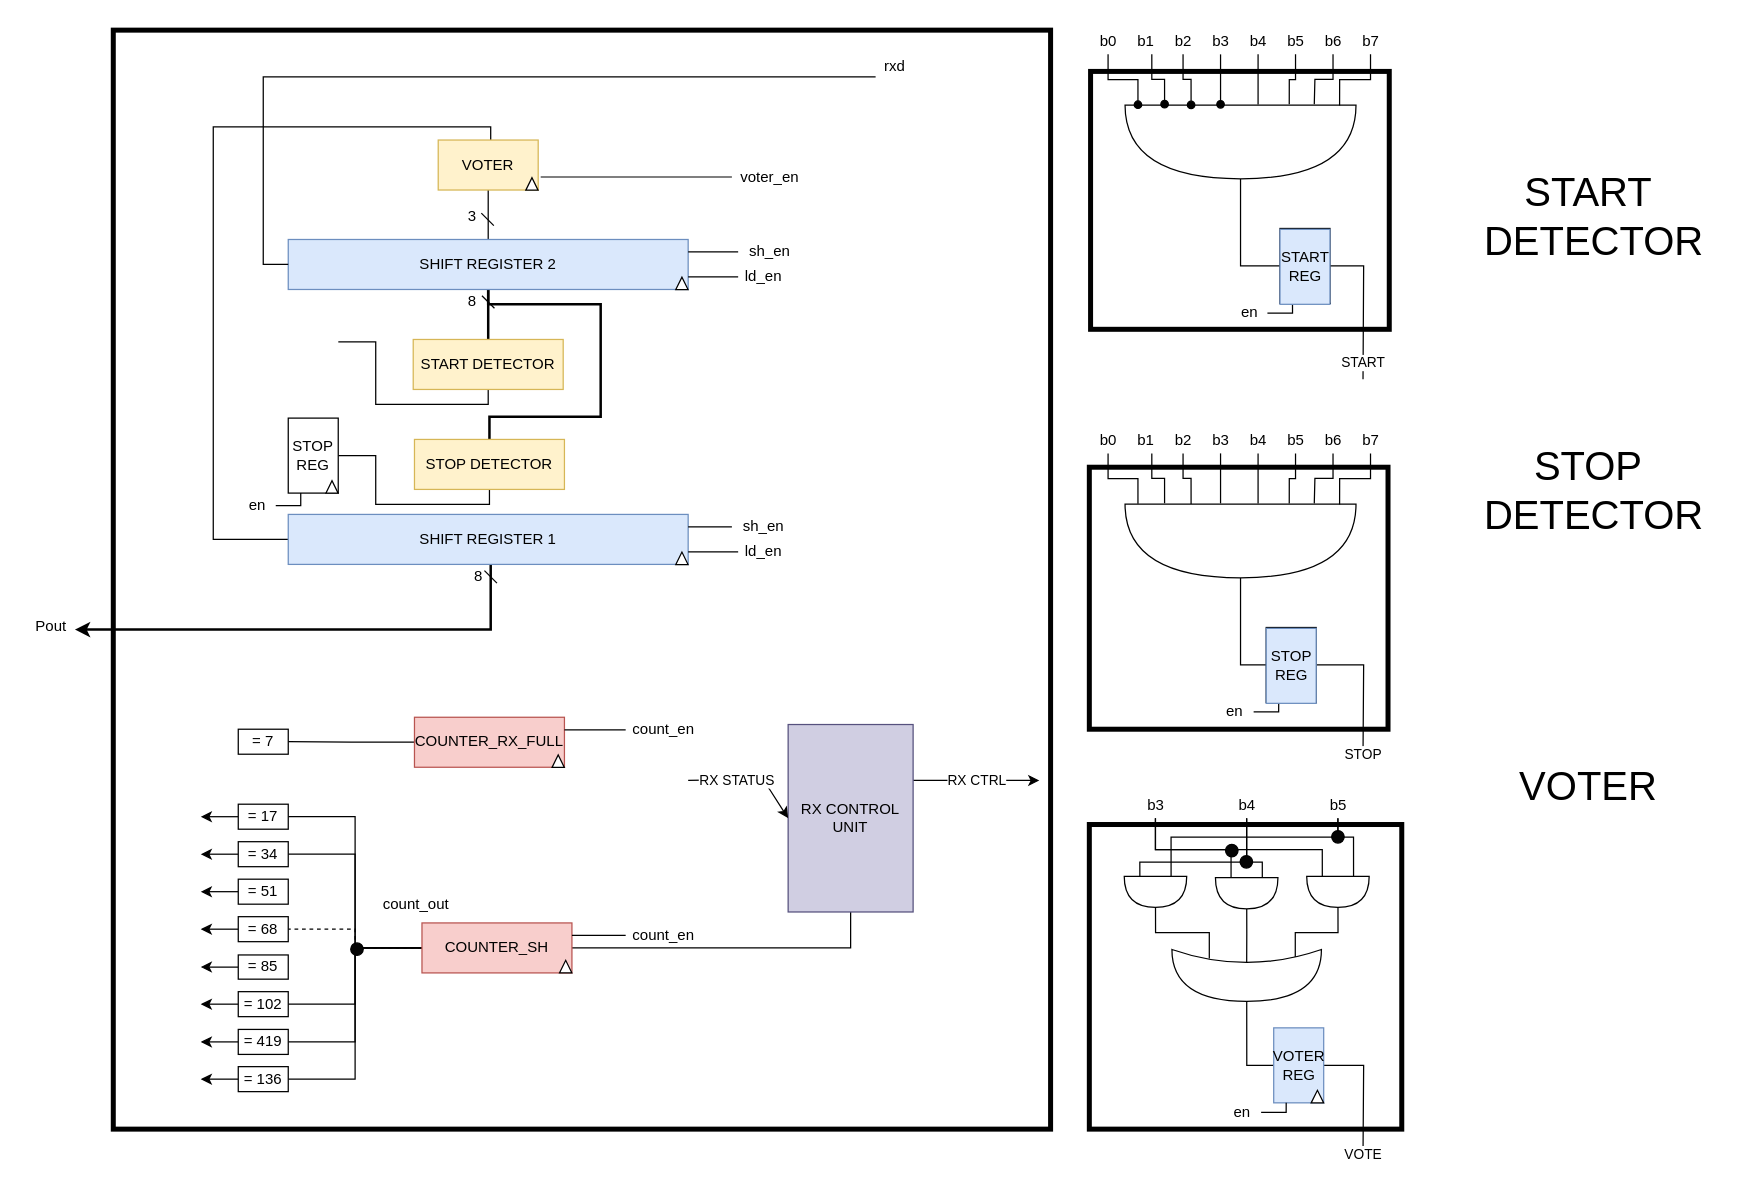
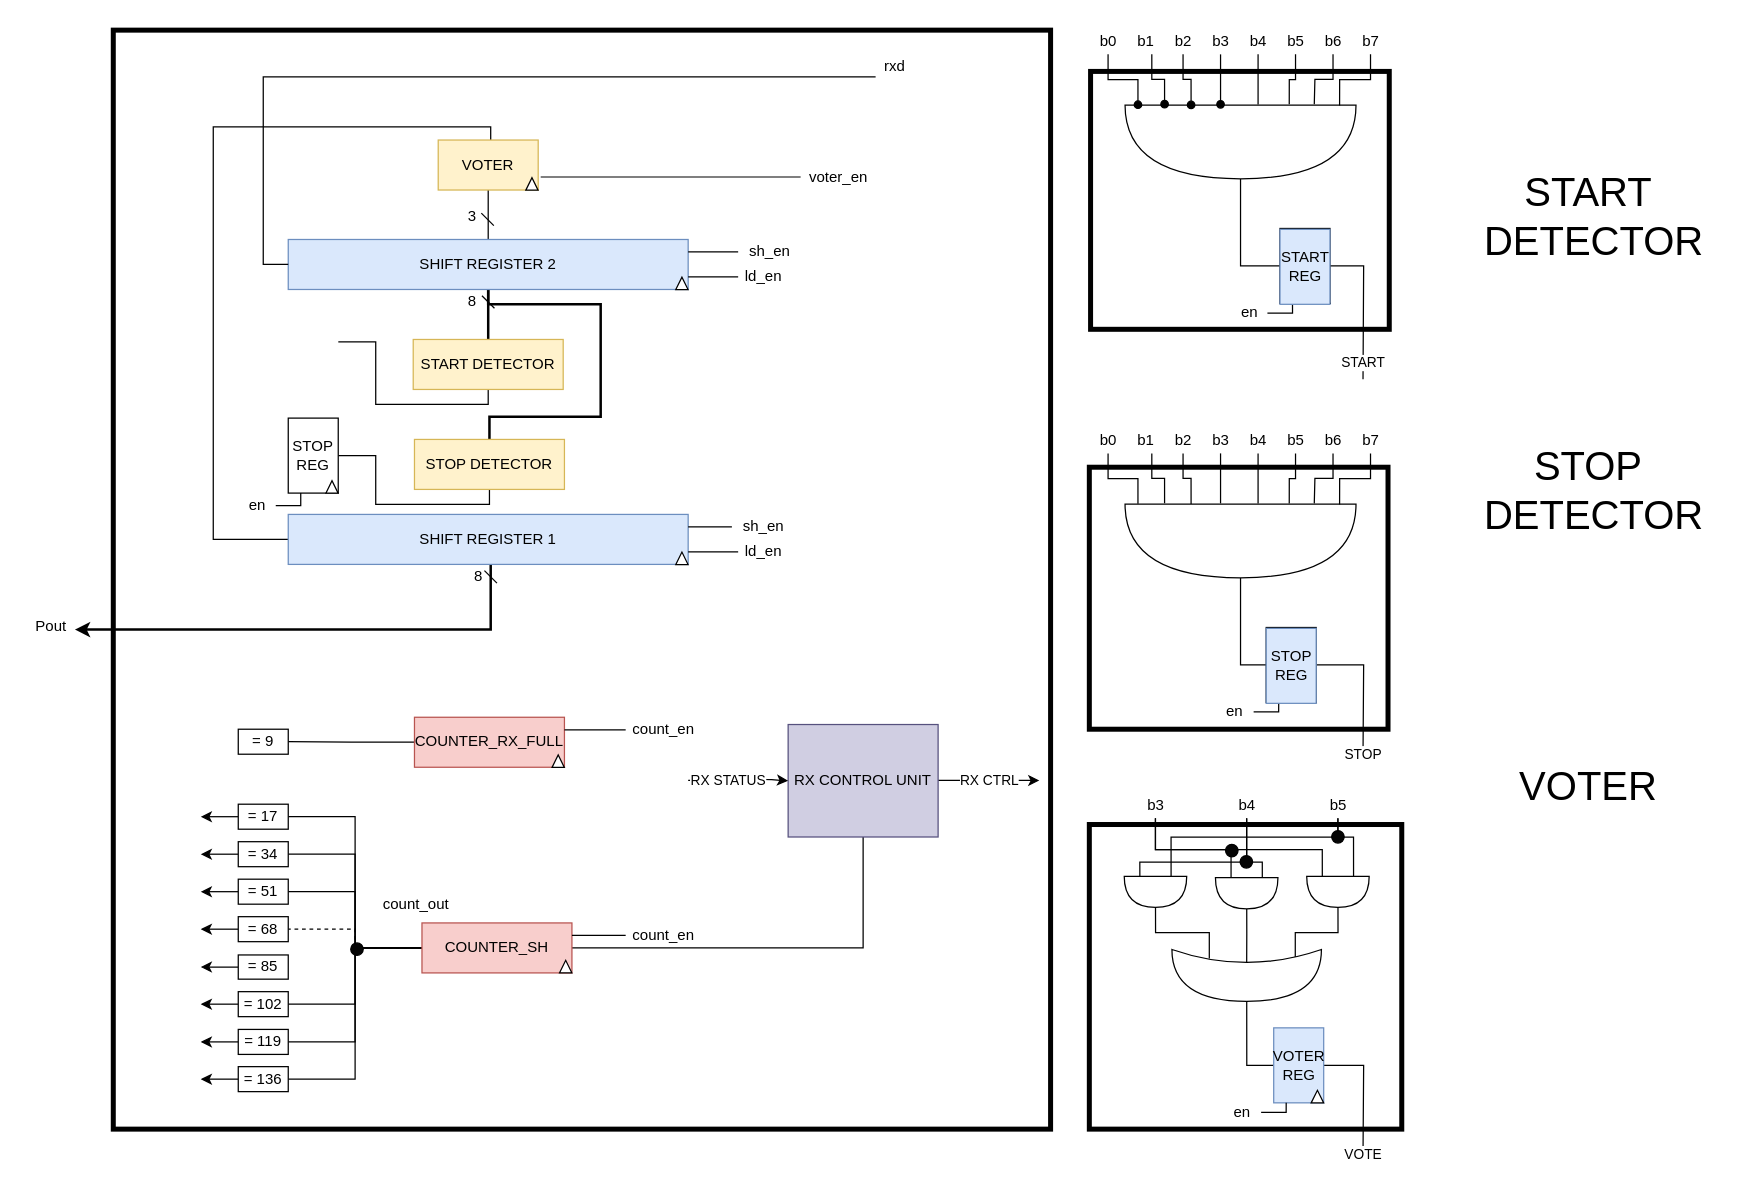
(769, 178) -> (838, 178)
(263, 742) -> (263, 742)
(851, 818) -> (863, 781)
none -> (321, 892)
(263, 1042) -> (263, 1042)
